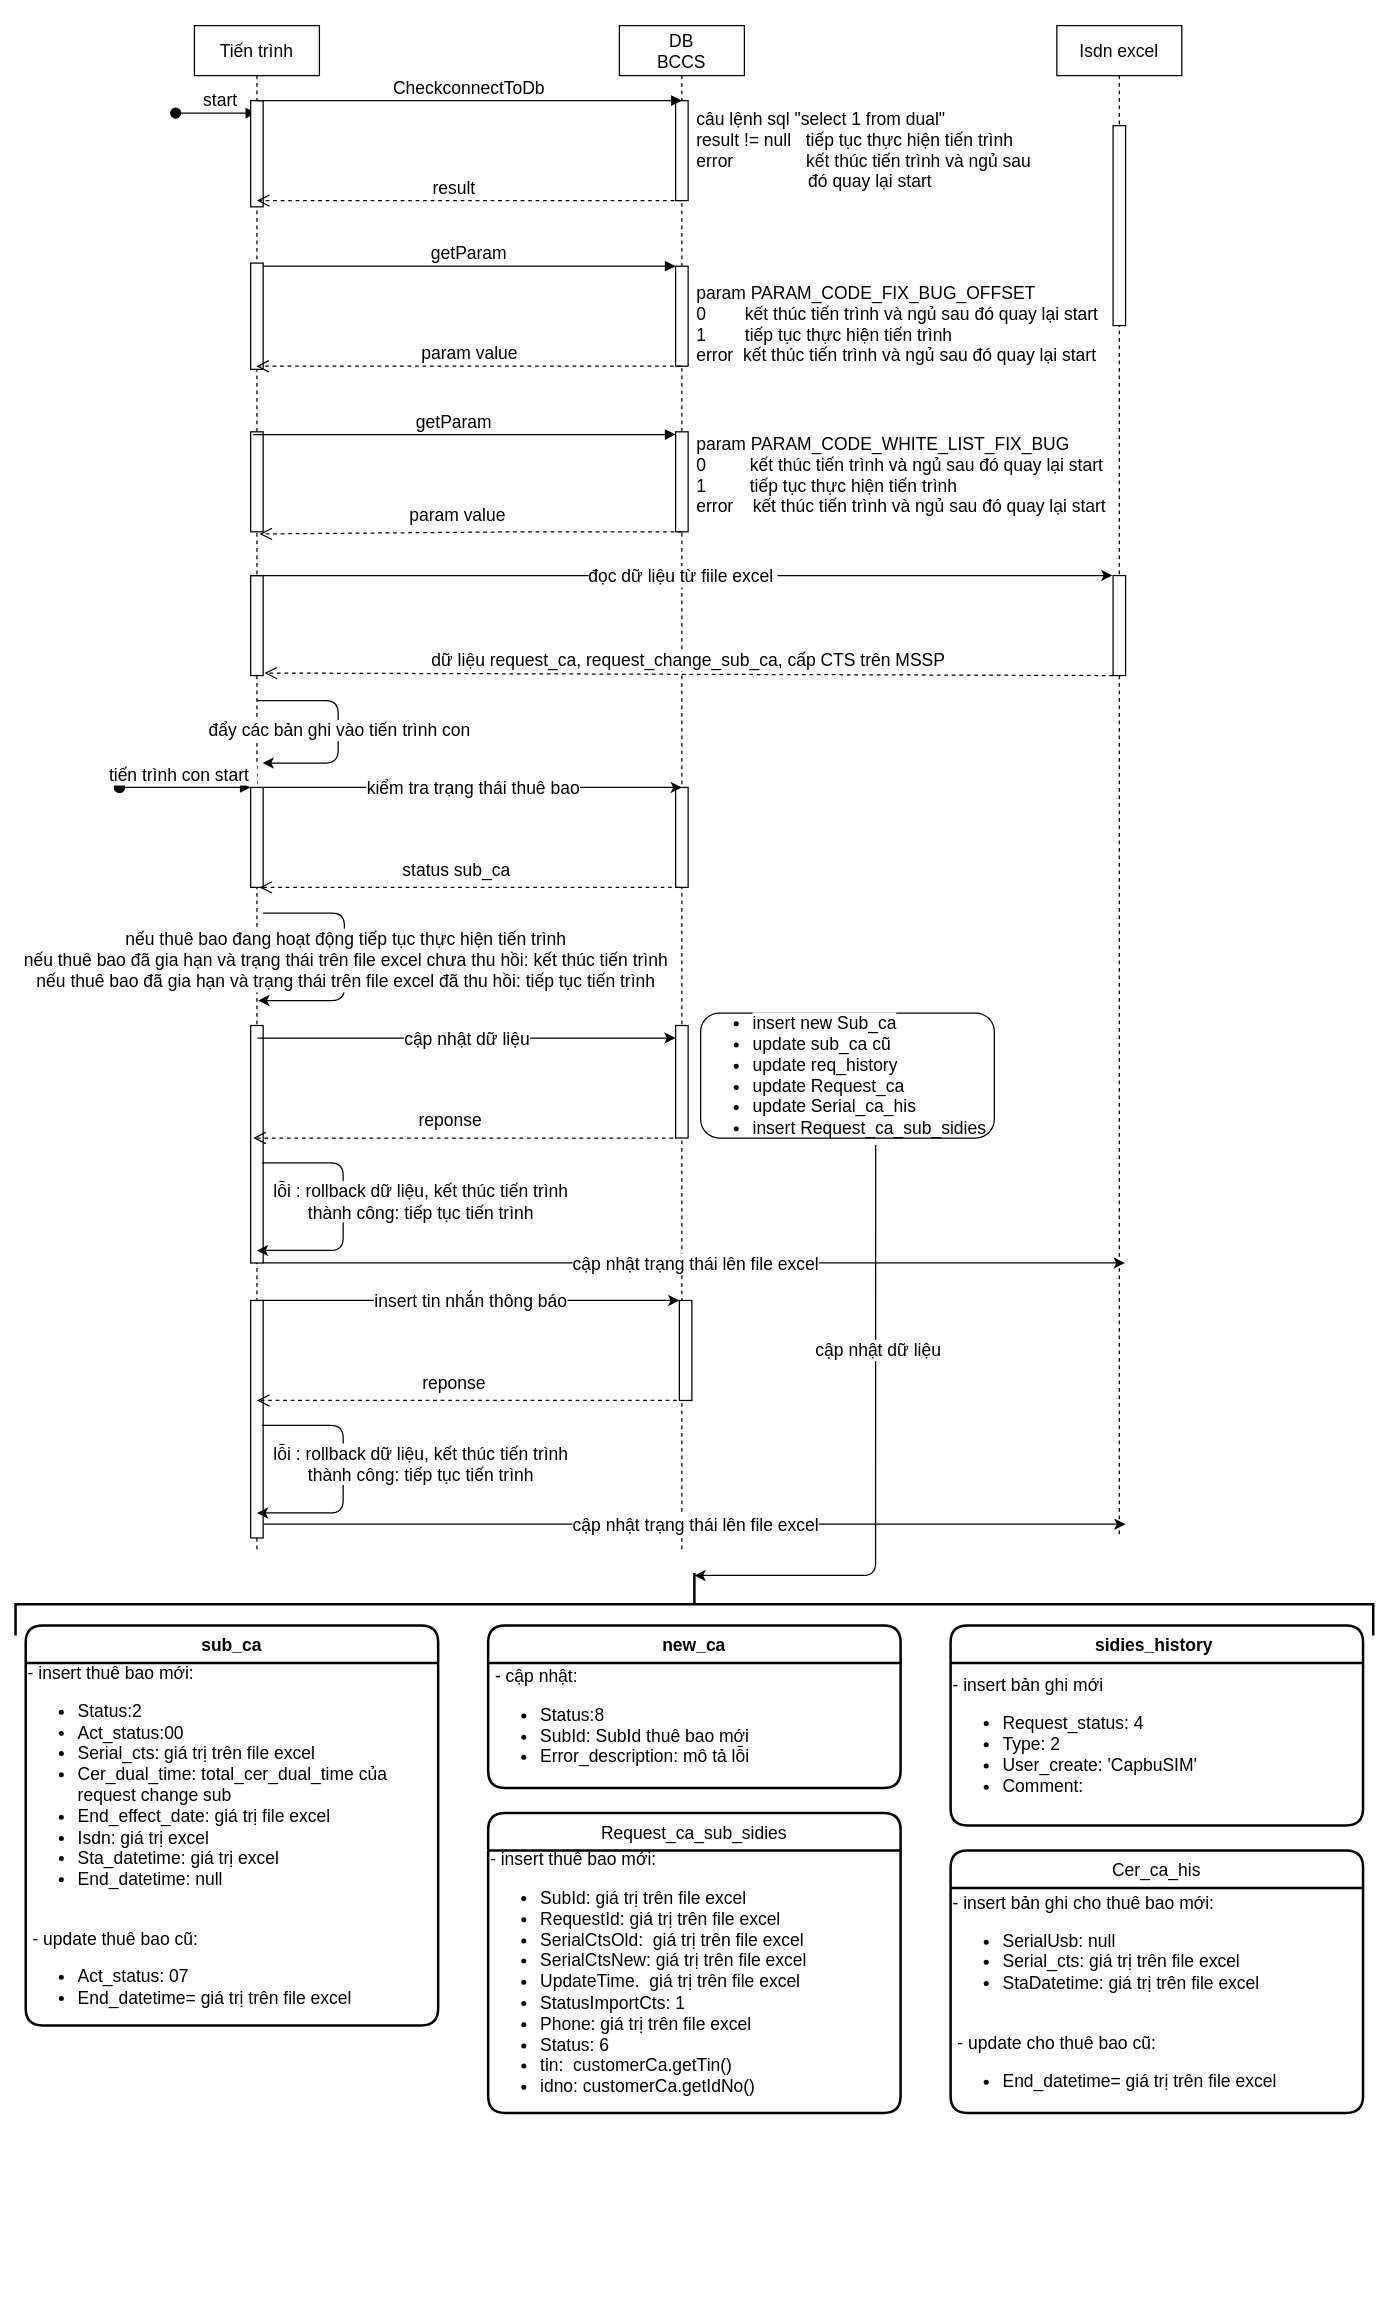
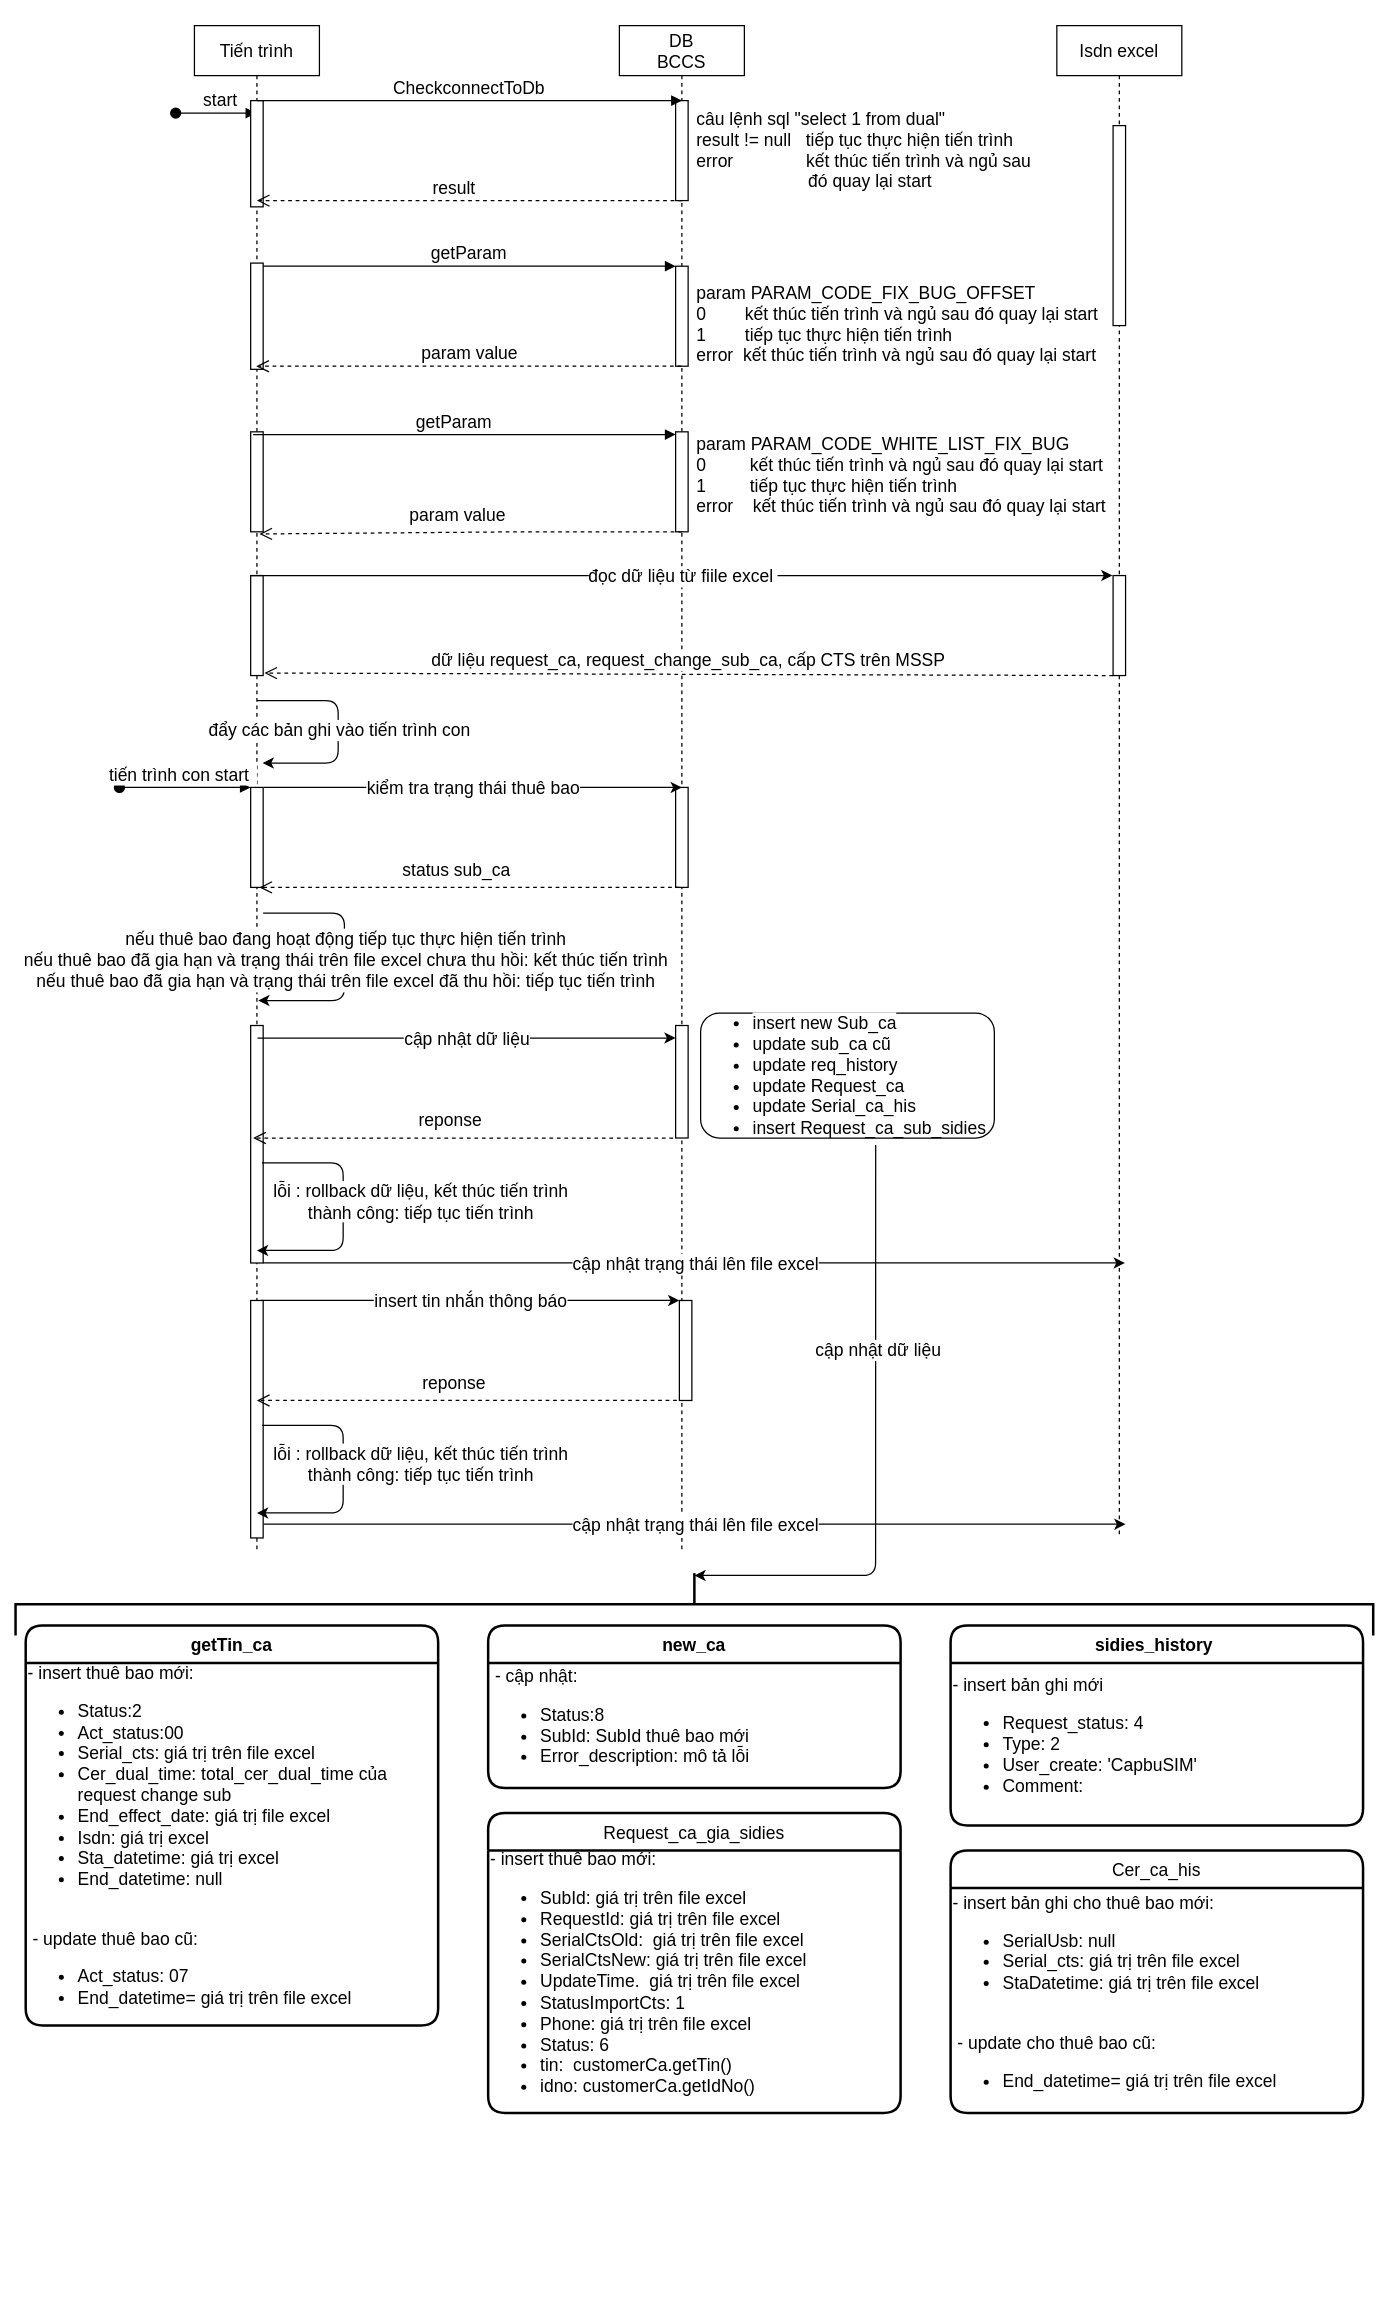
(231, 1645) -> (231, 1645)
(694, 1833) -> (694, 1833)
